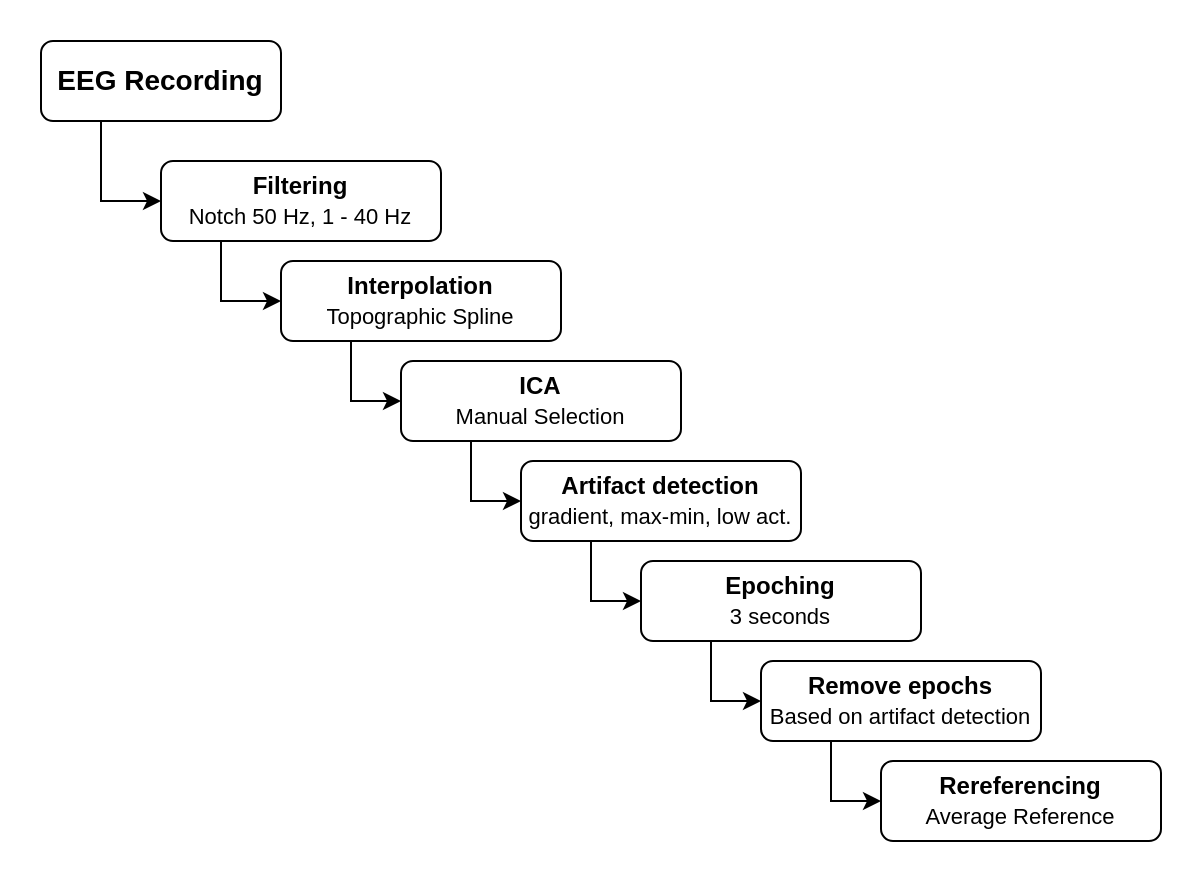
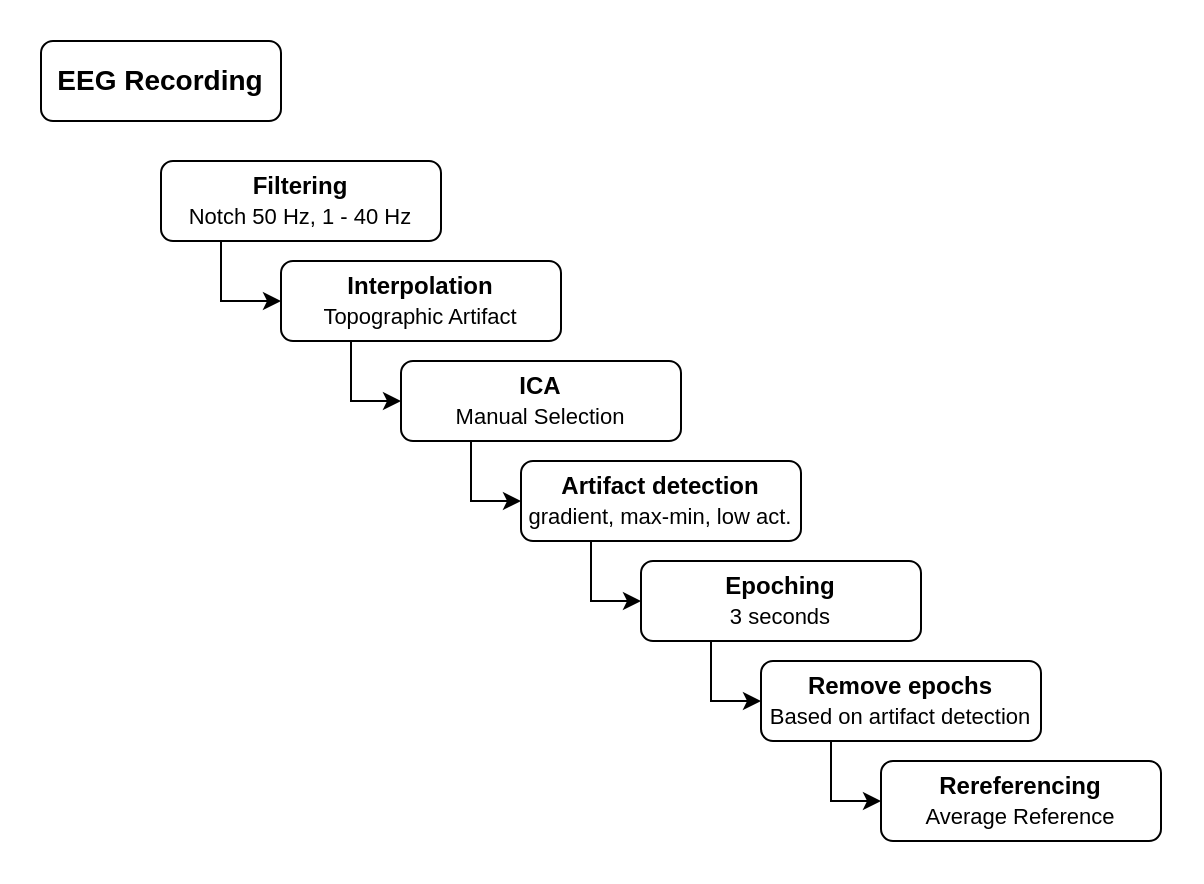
(101, 184) -> none
(421, 301) -> (421, 301)
